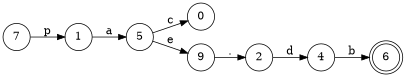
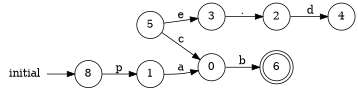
(17, 37) -> (88, 74)
(105, 37) -> (177, 74)
(201, 57) -> (212, 17)
(348, 57) -> (239, 67)
none -> (25, 74)
